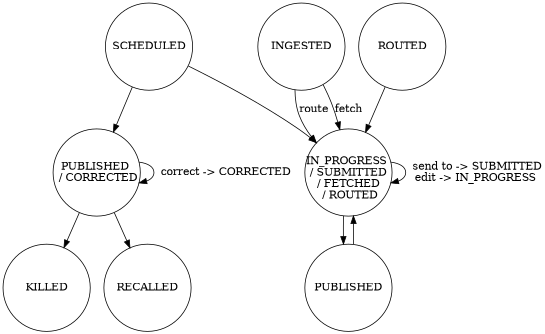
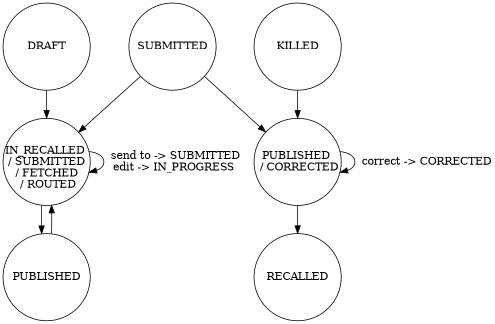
(149, 47) -> (173, 47)
(301, 47) -> none
(402, 47) -> (47, 47)
(348, 173) -> (47, 162)
(73, 227) -> (298, 100)
